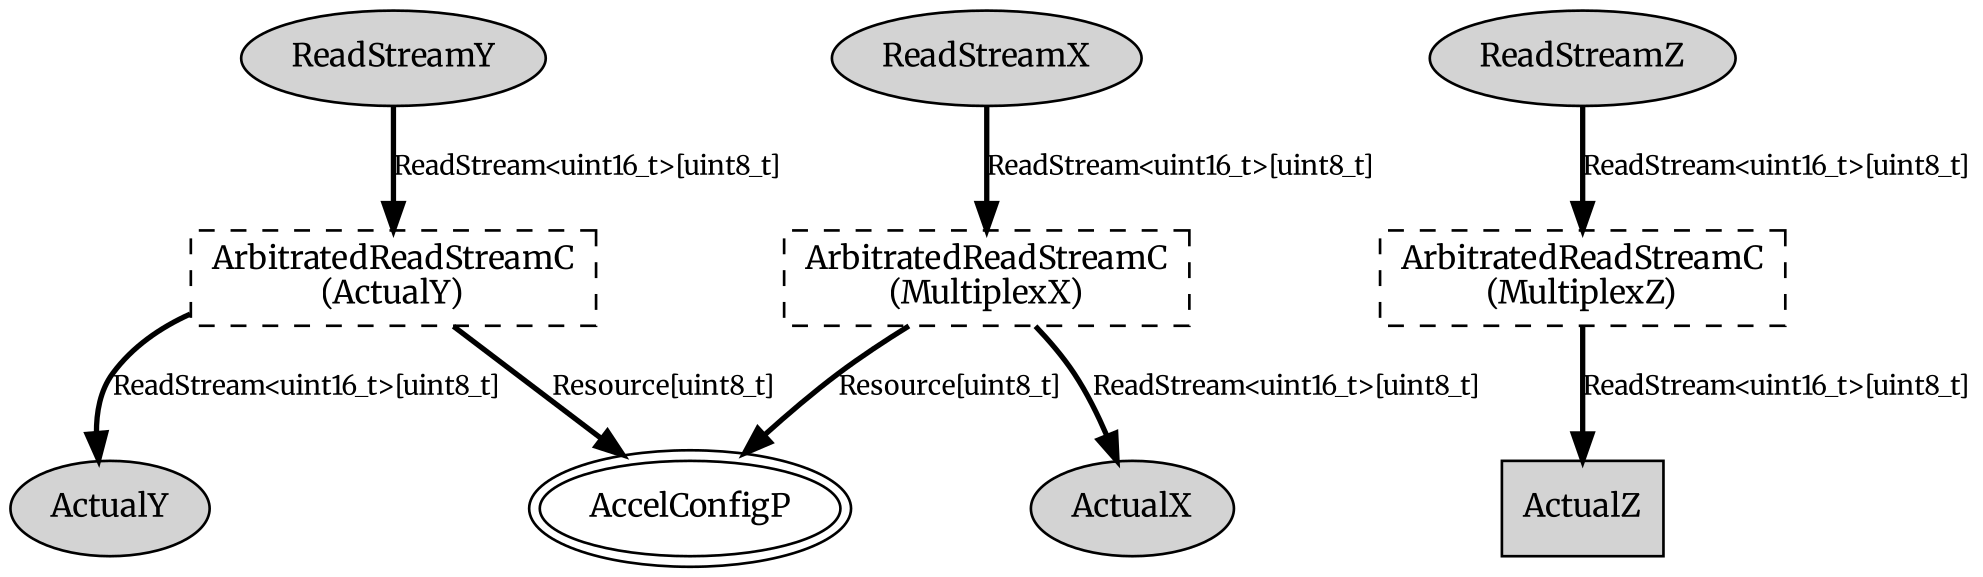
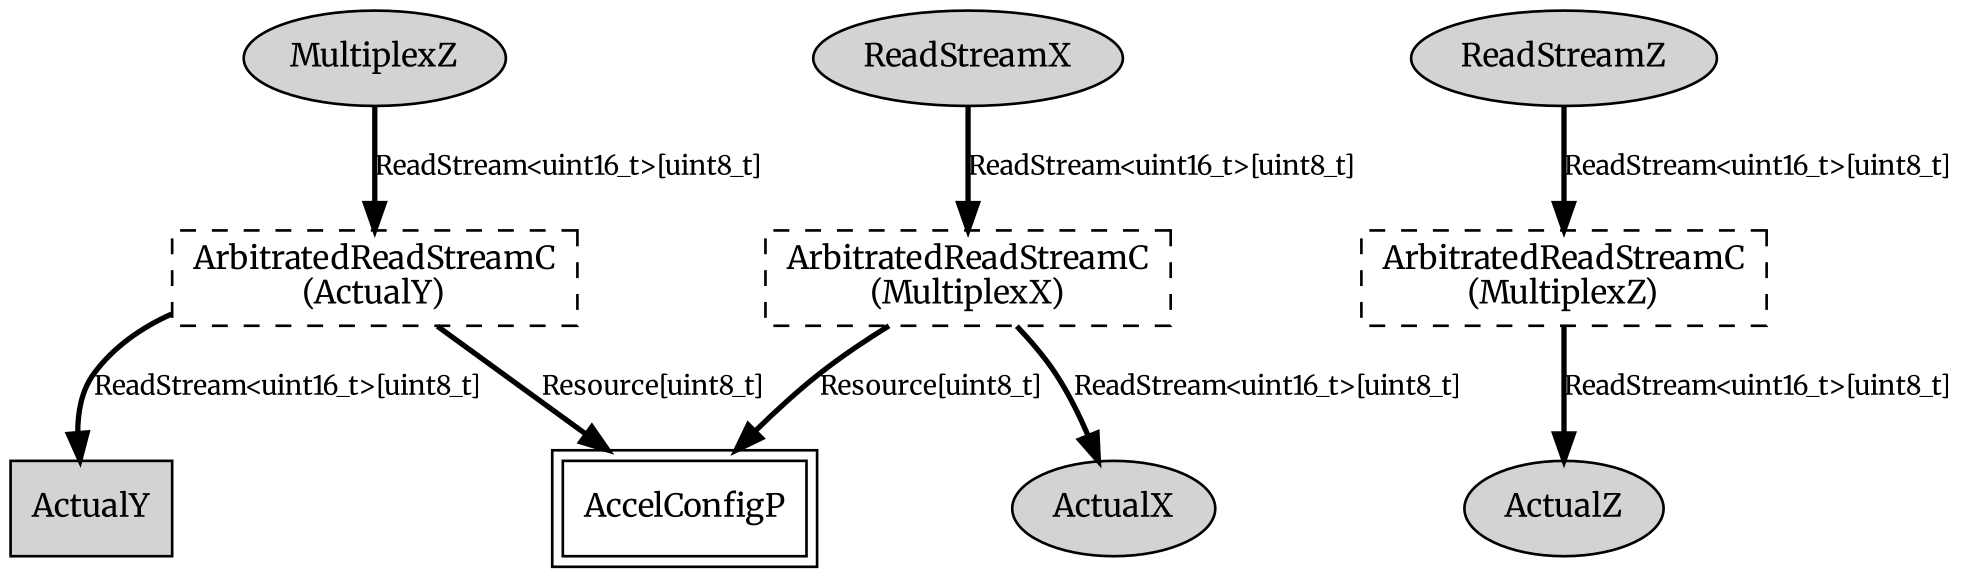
(393, 58) -> (375, 58)
(110, 509) -> (91, 509)
(690, 509) -> (685, 509)
(1583, 509) -> (1564, 509)
